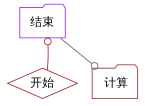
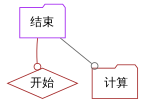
(48, 58) -> (37, 51)
